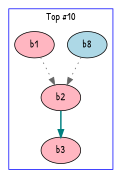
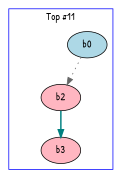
(61, 17) -> (61, 17)
(34, 45) -> none
(87, 45) -> (87, 45)
